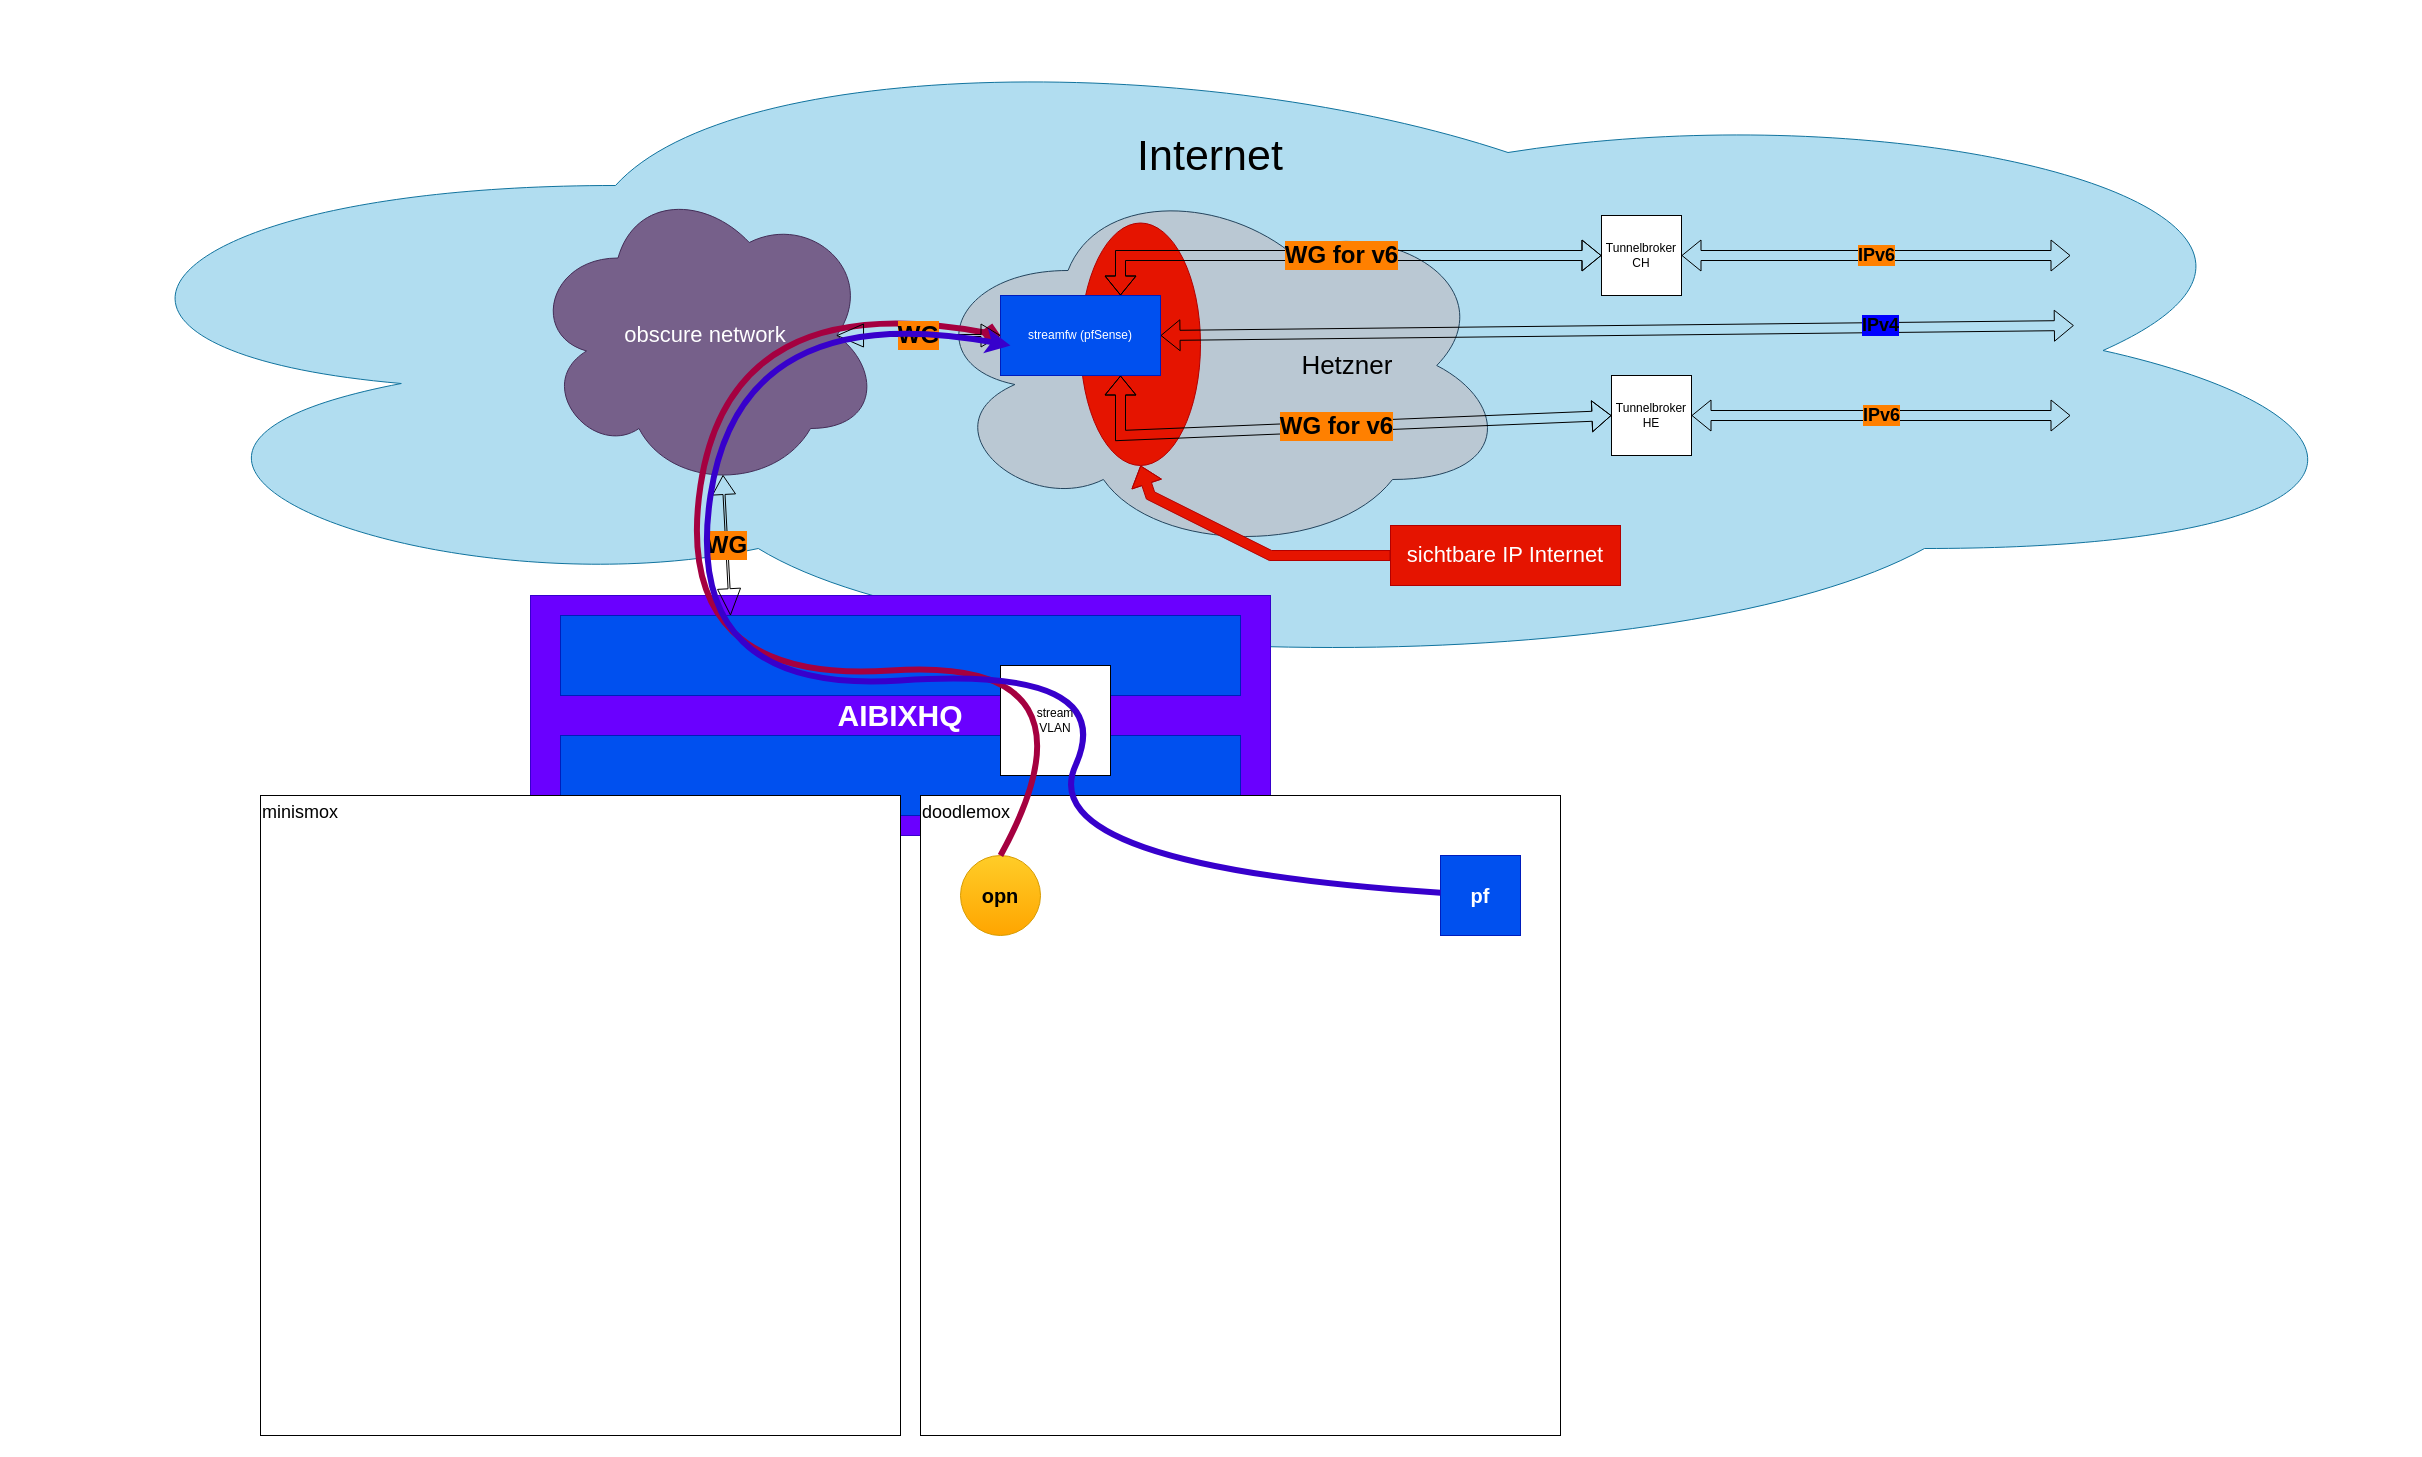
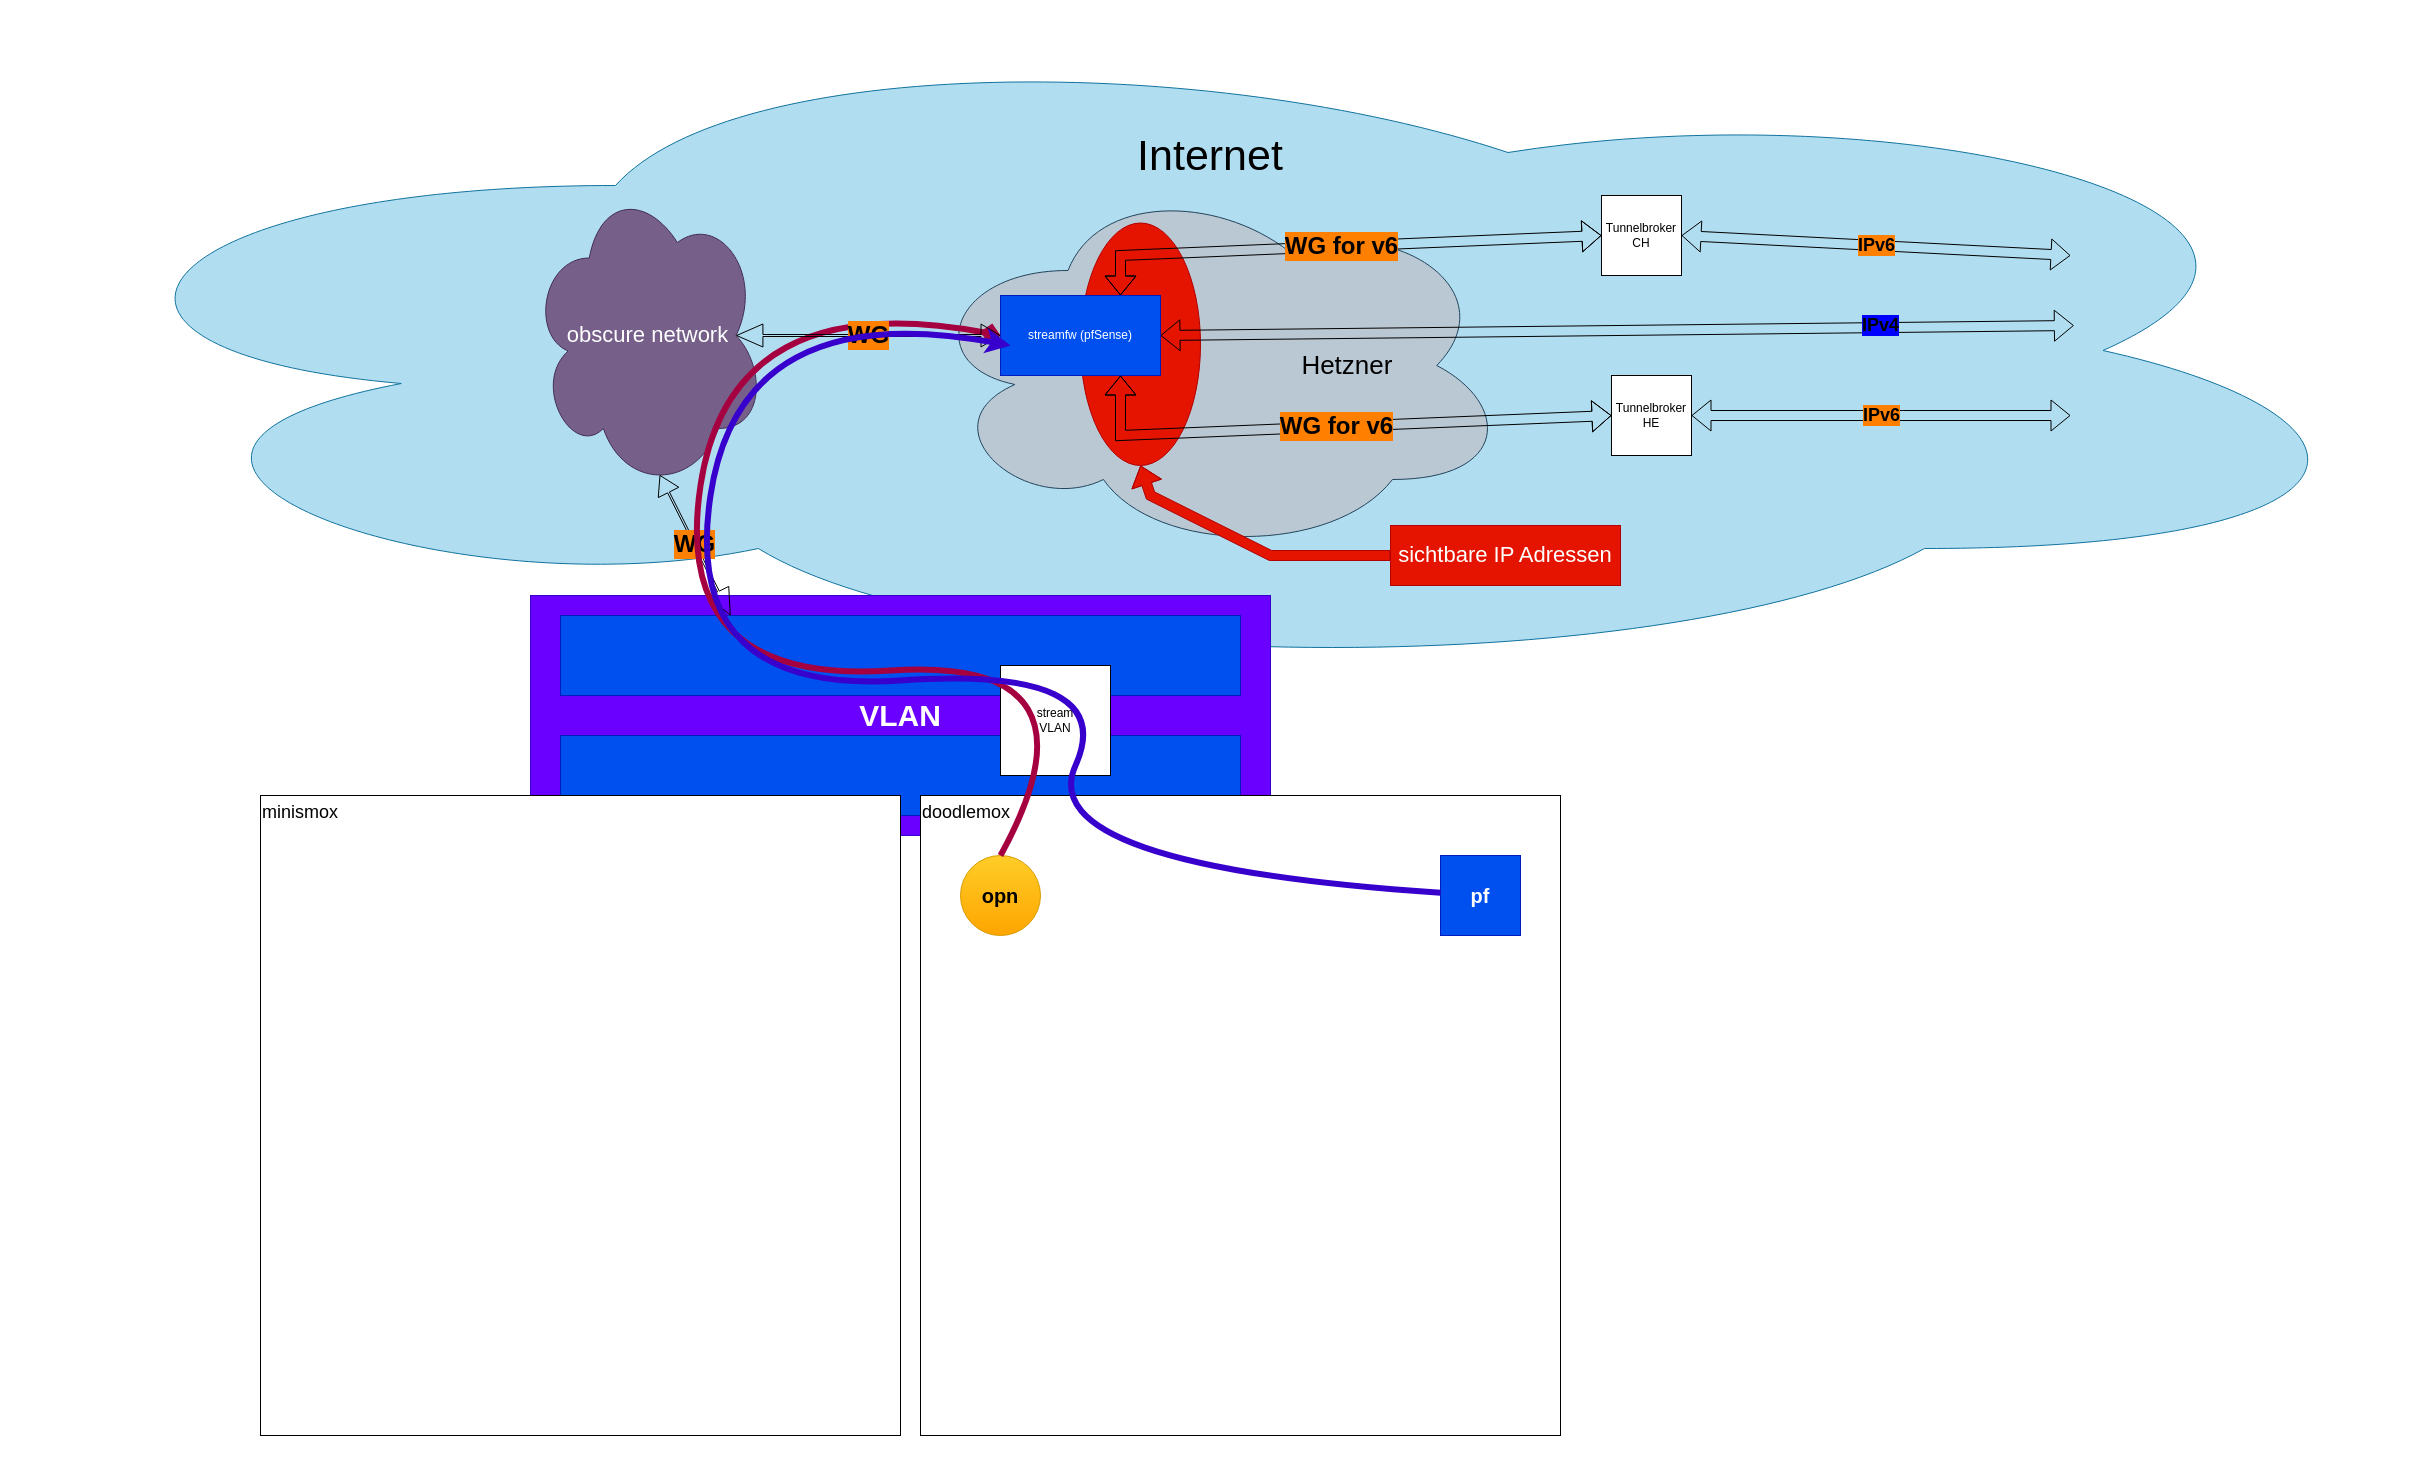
(1642, 256) -> (1642, 236)
(706, 336) -> (648, 336)
(1506, 556) -> (1506, 556)
(901, 716) -> (901, 716)
